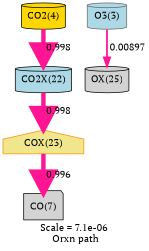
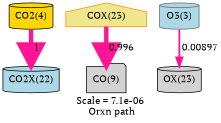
(57, 48) -> (35, 48)
(107, 80) -> (179, 80)
(43, 100) -> none
(43, 207) -> (106, 80)
